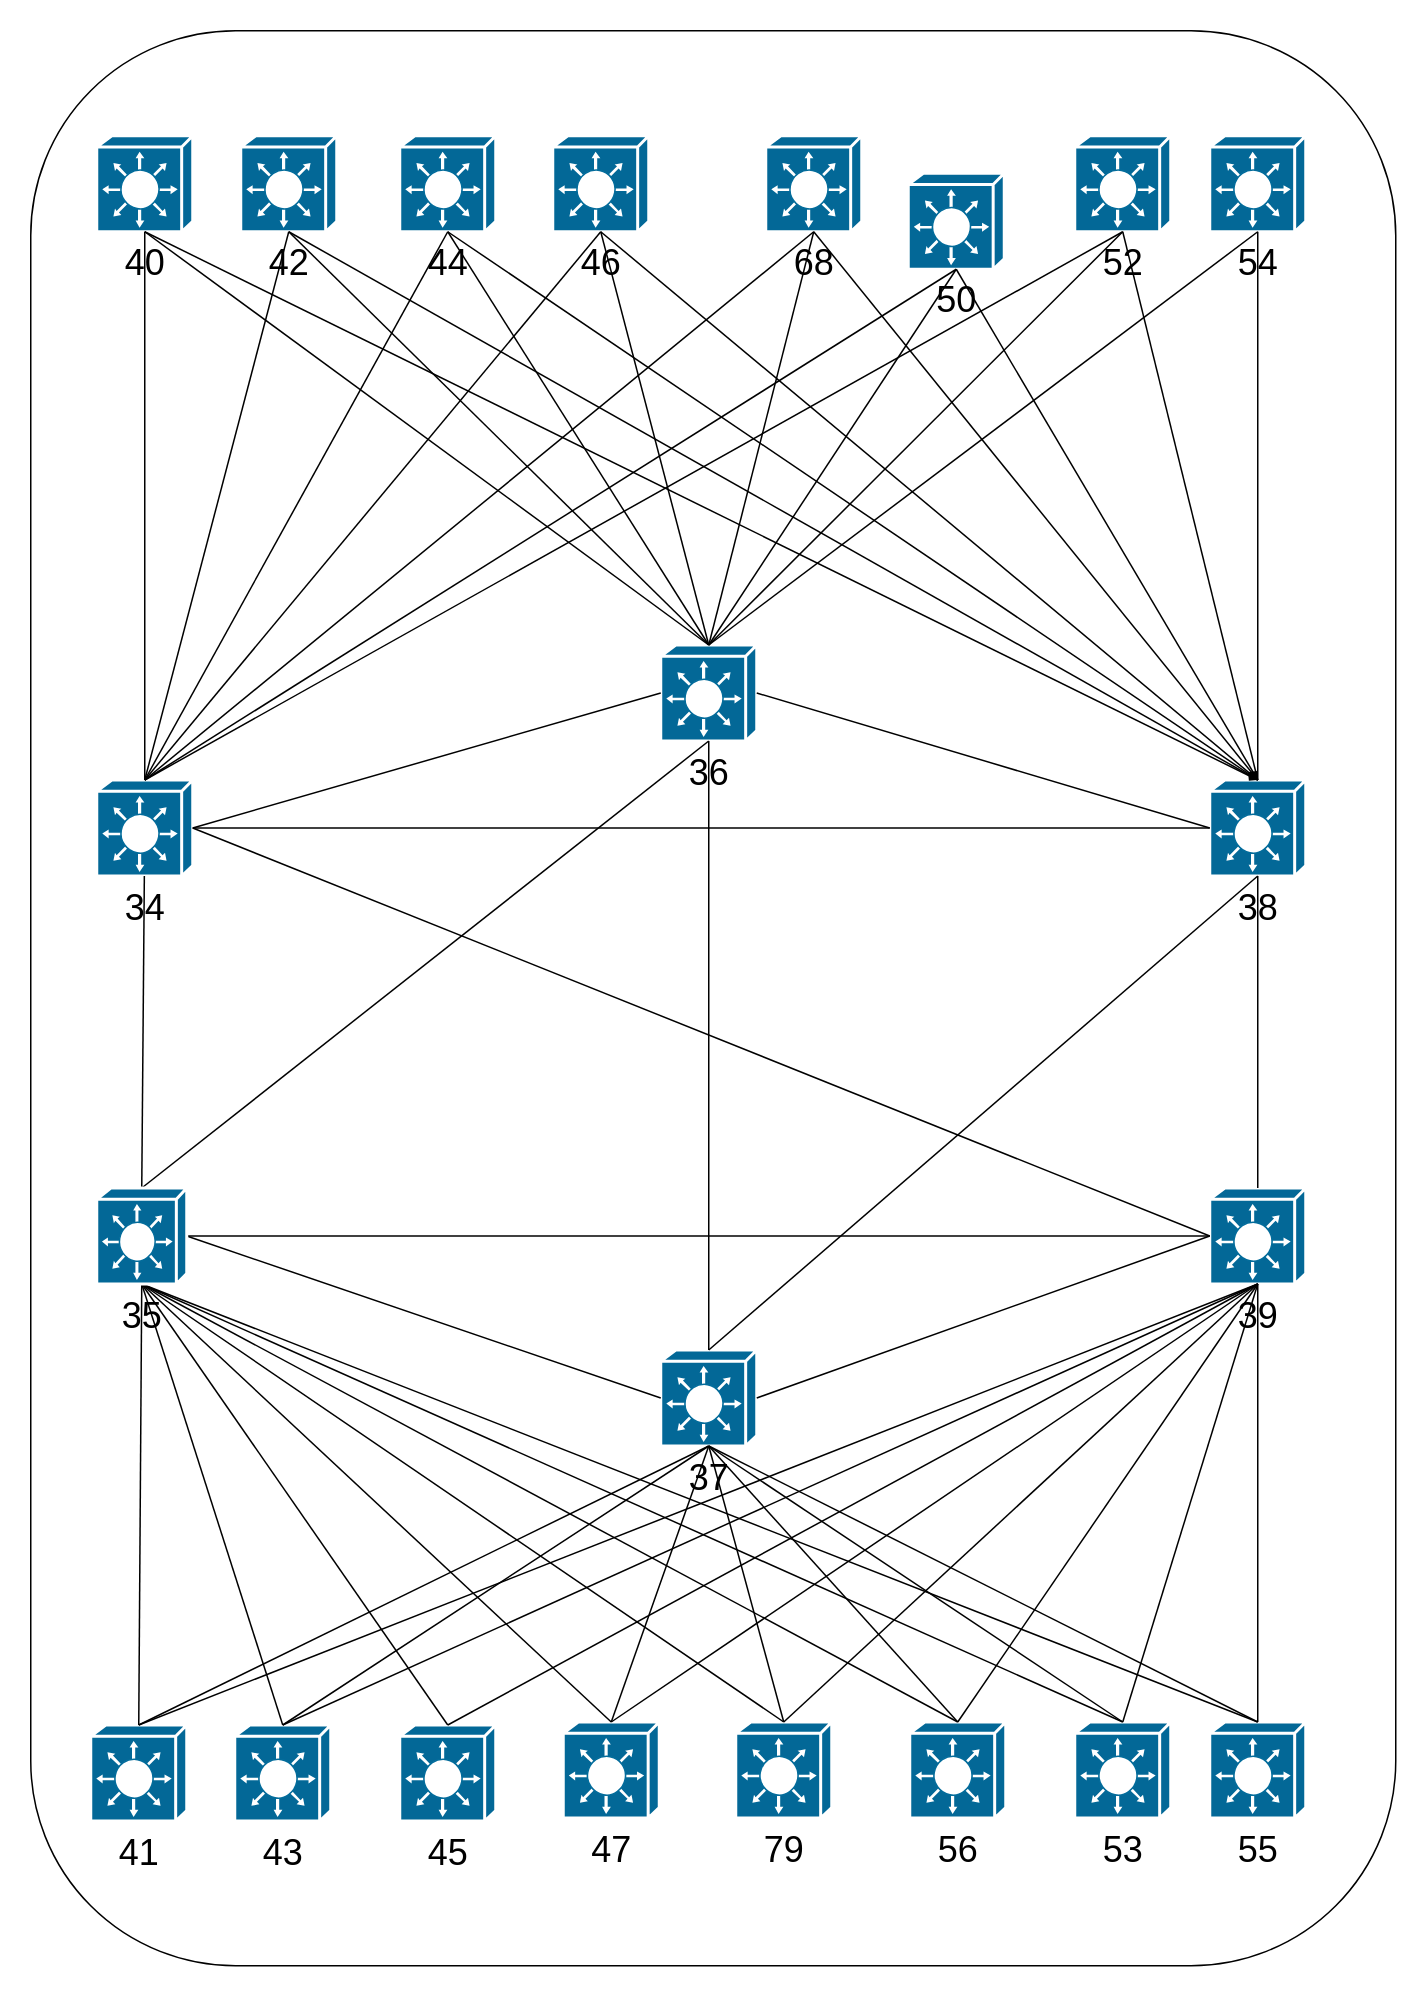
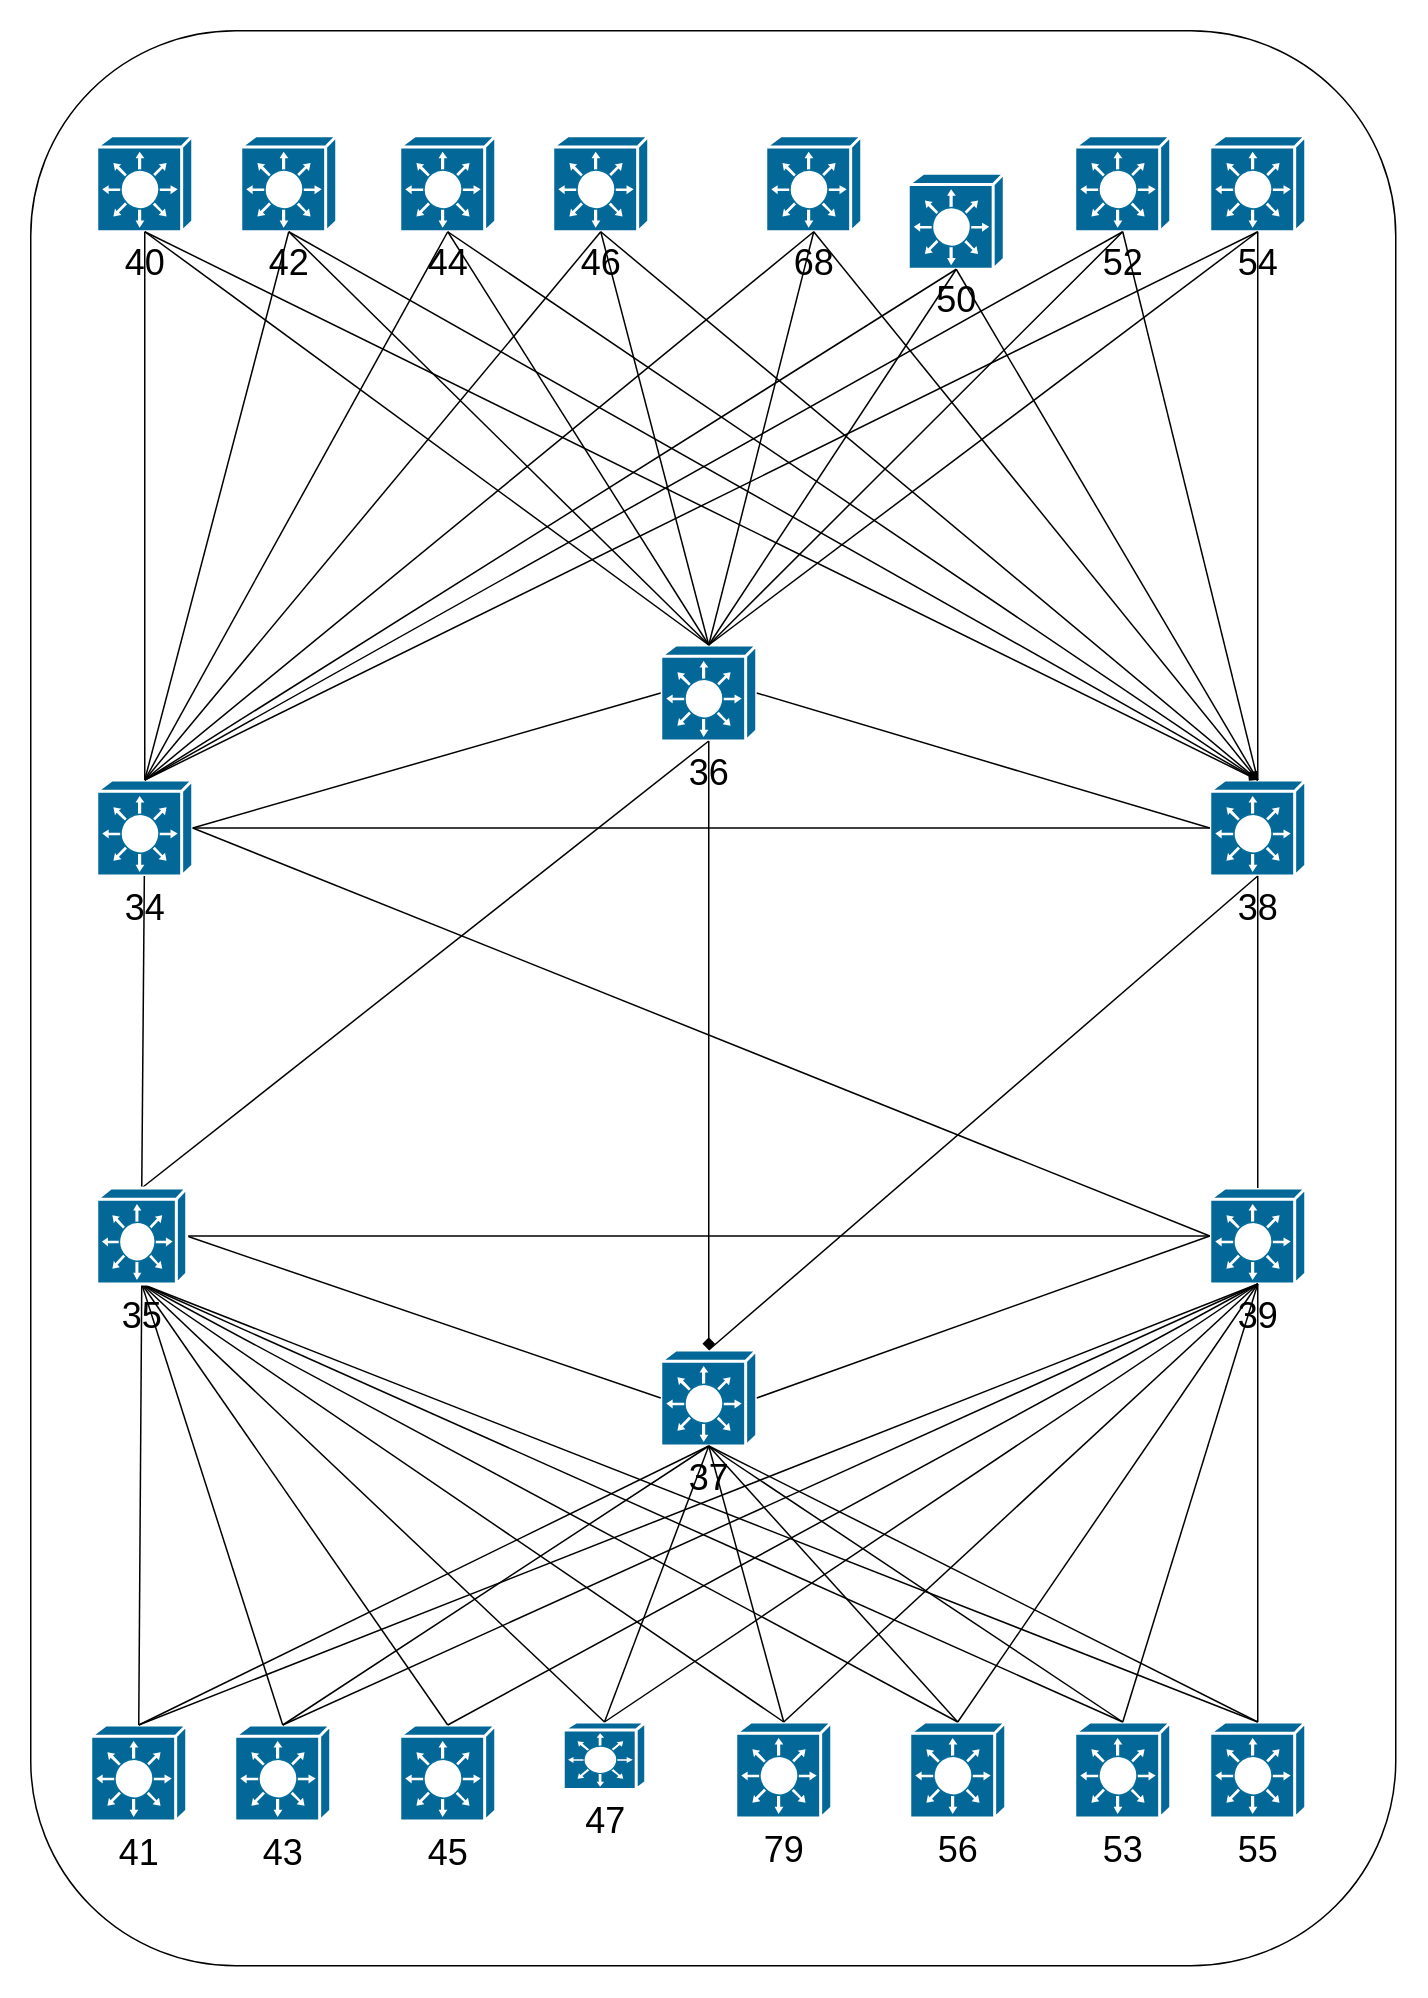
none -> (501, 604)
(709, 1341) -> (709, 1337)
(611, 1770) -> (605, 1756)
